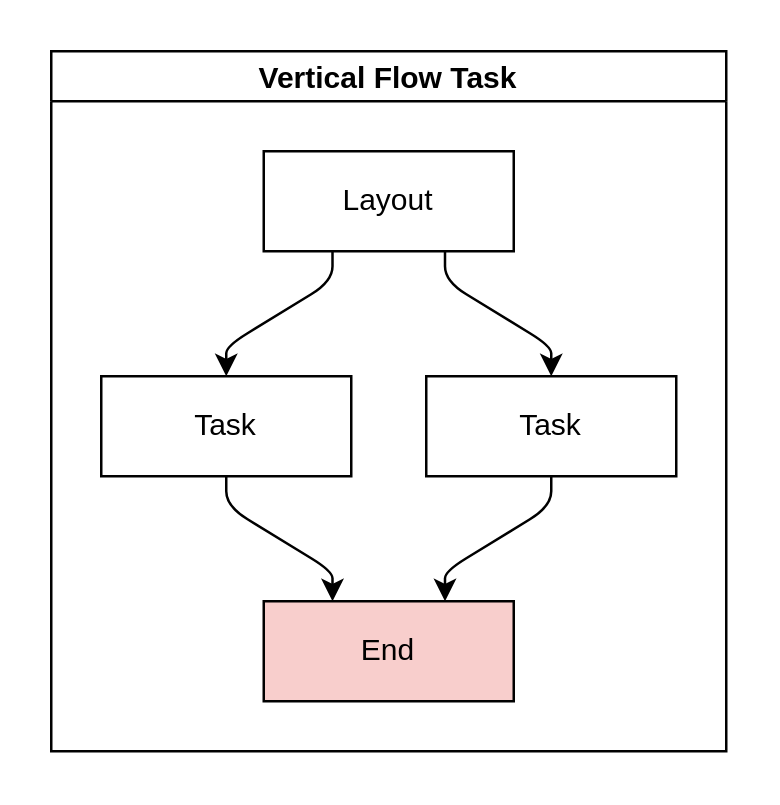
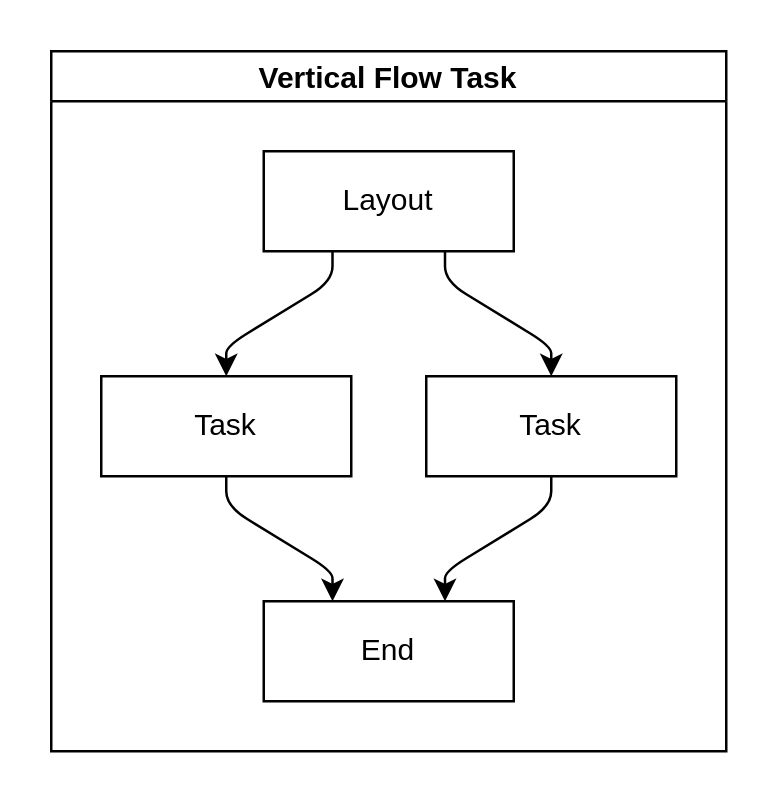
(389, 651) -> (389, 651)
